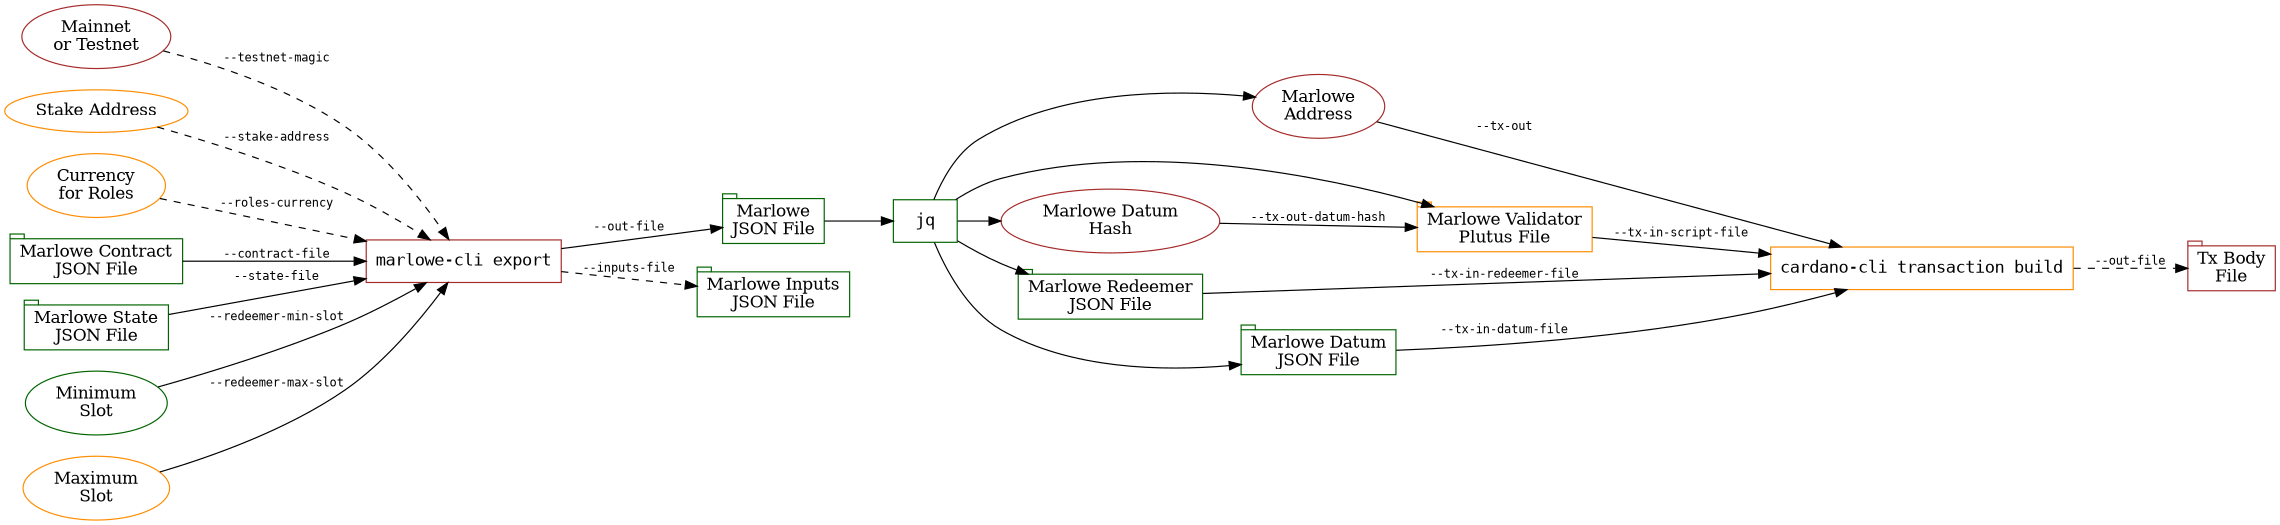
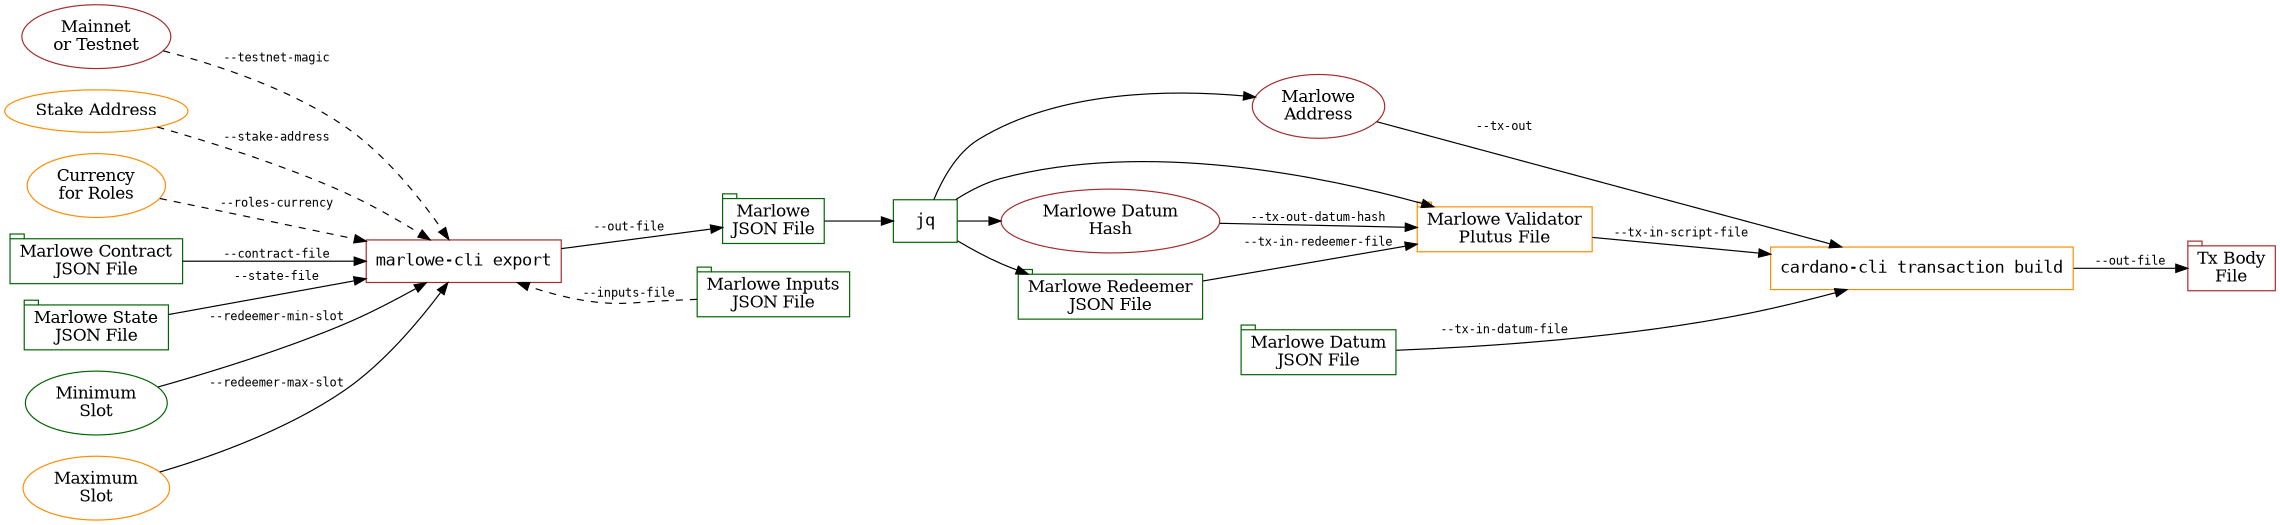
(2125, 268) -> (2125, 268)
(623, 278) -> (612, 303)
(1481, 284) -> (1304, 264)
(1058, 353) -> none
